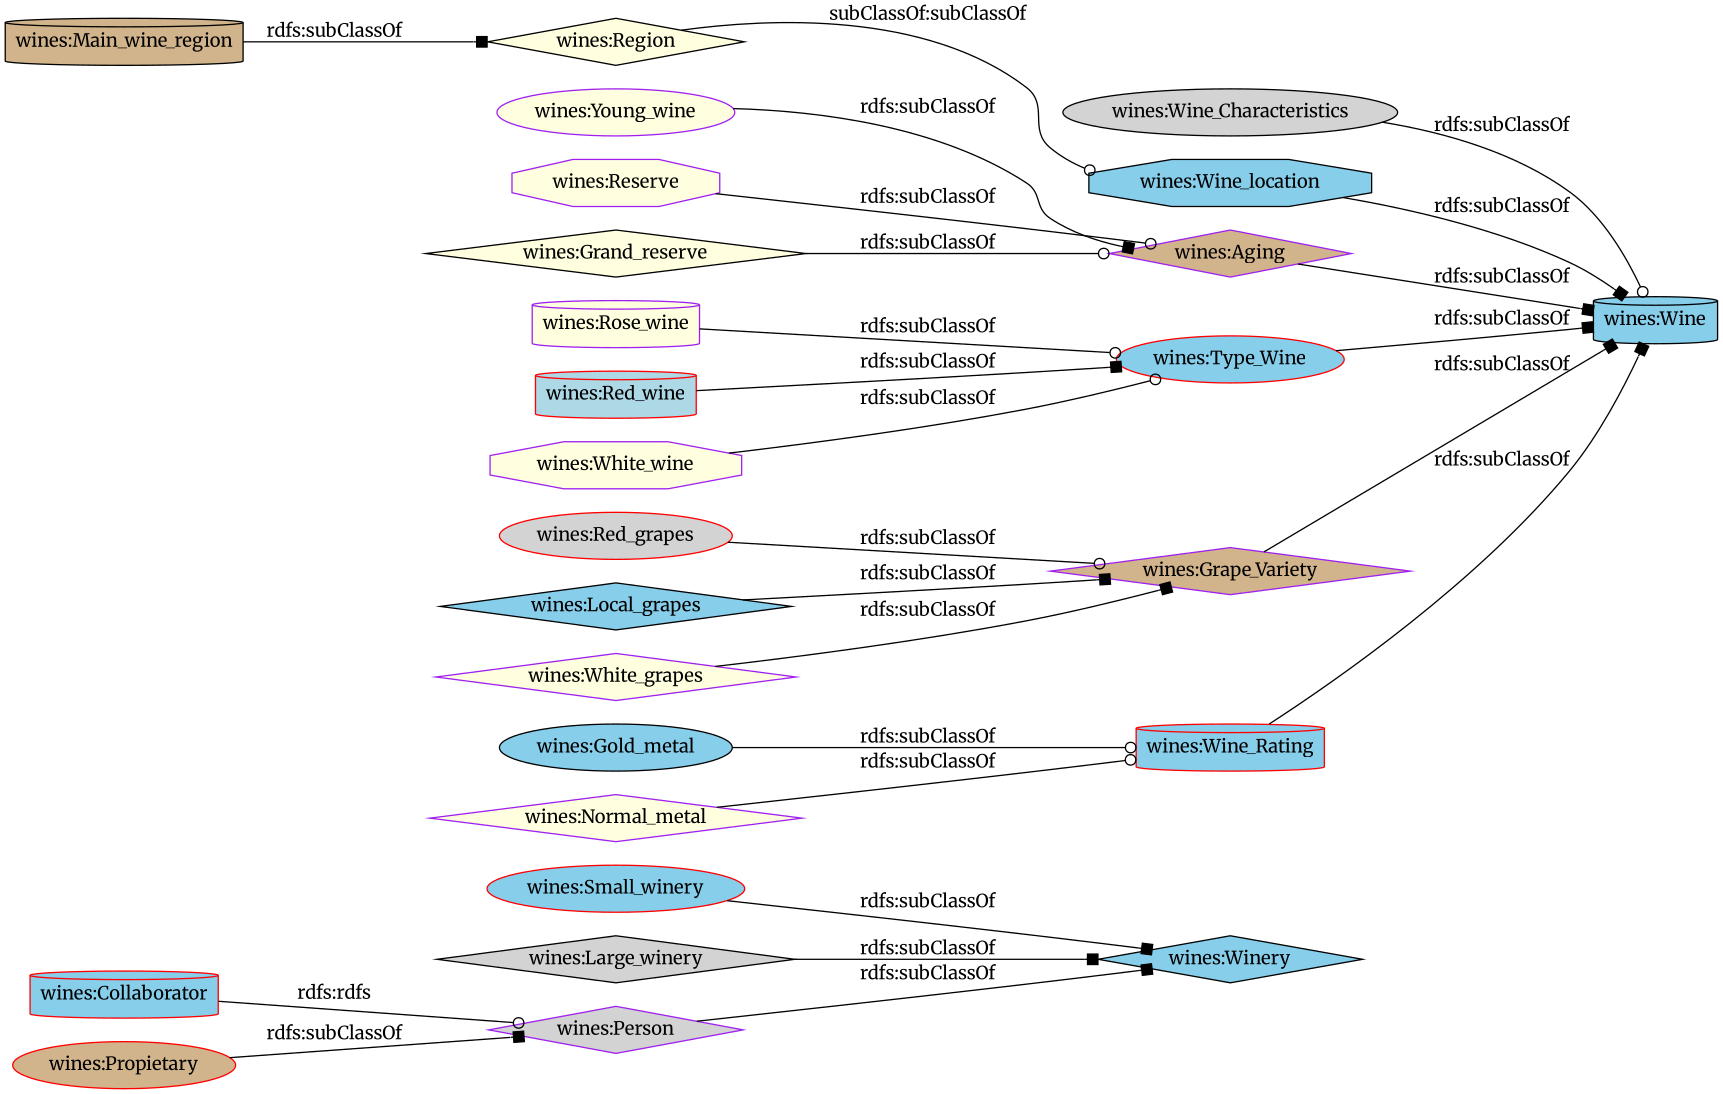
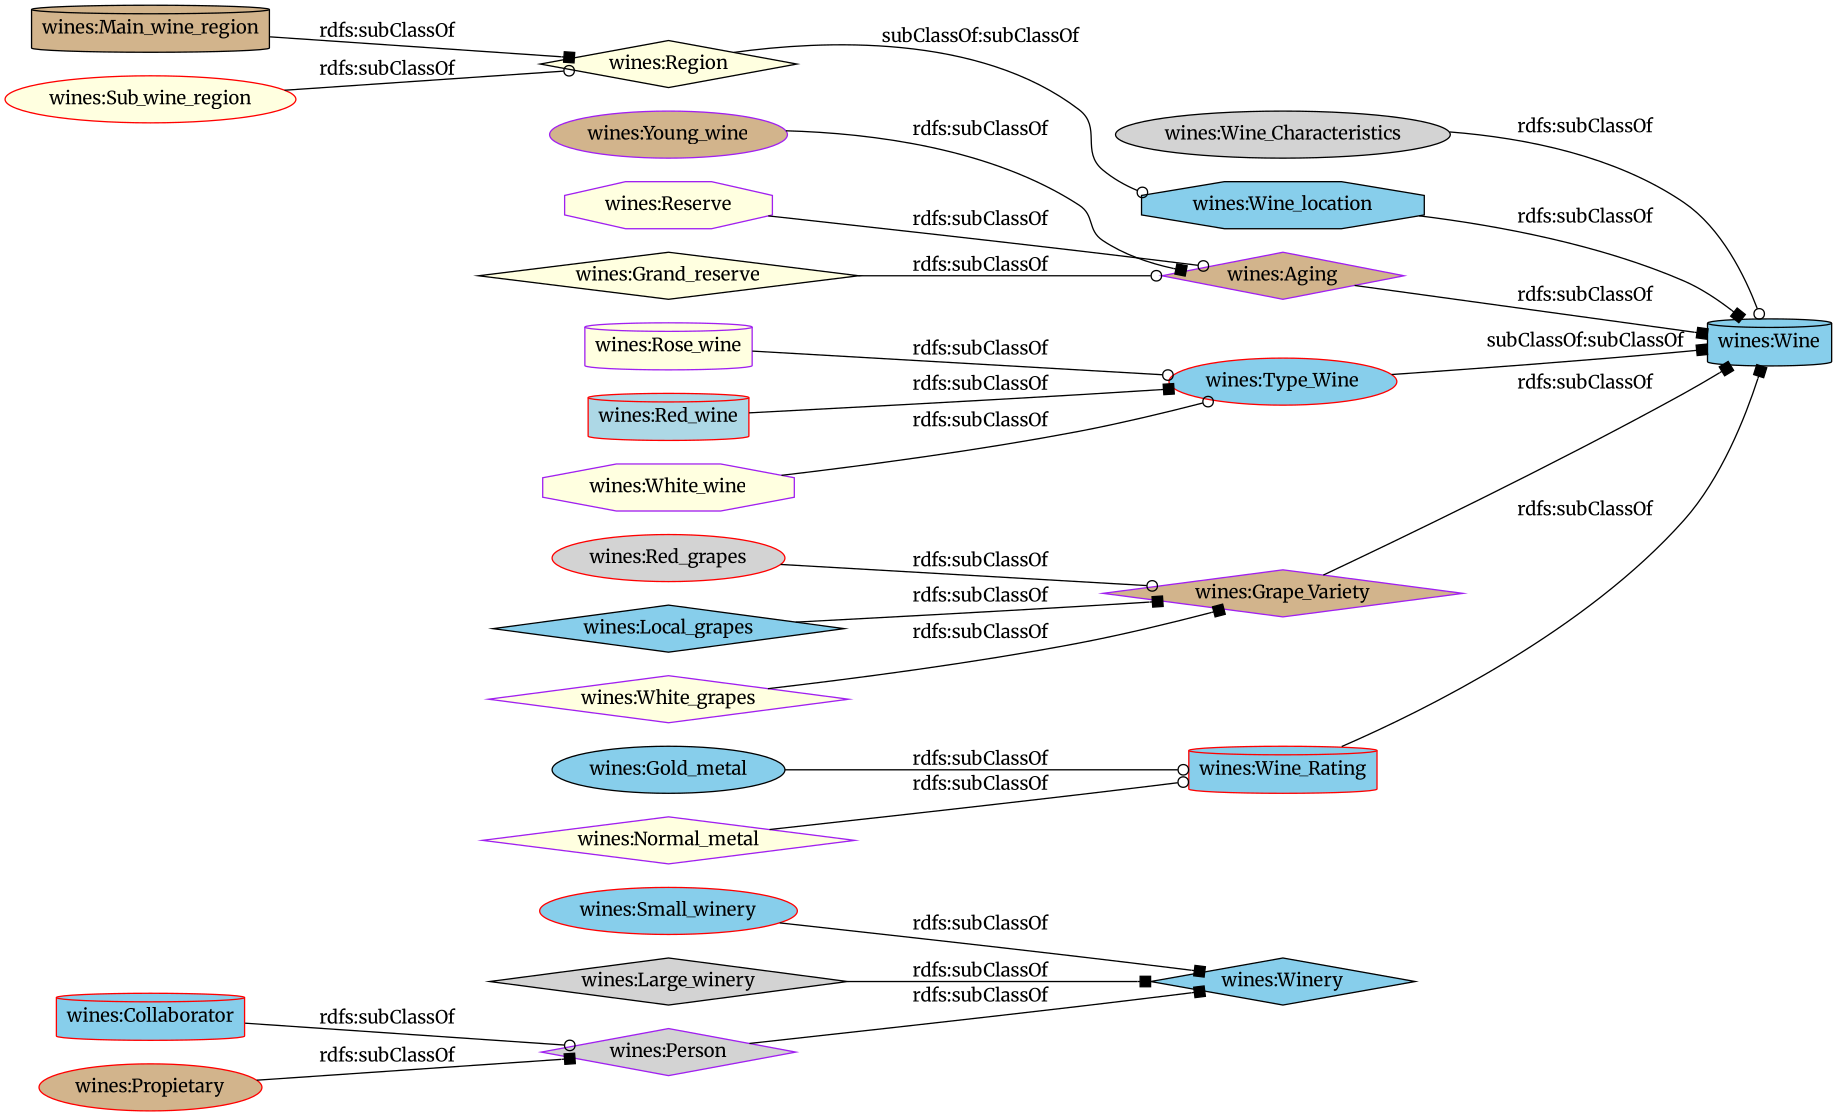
none -> (150, 99)
(616, 112) -> (669, 135)
(1502, 320) -> (1585, 342)
(335, 994) -> (387, 1019)
